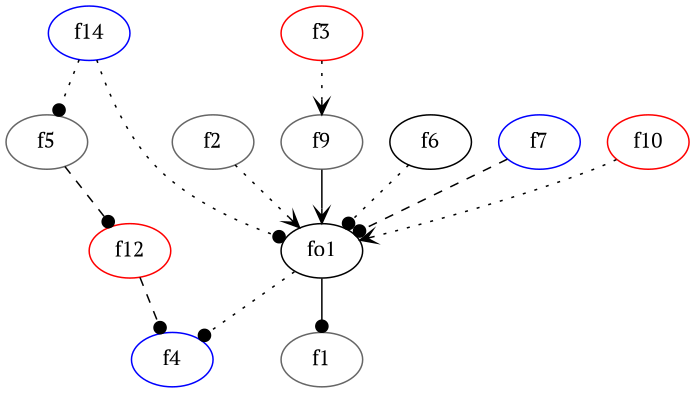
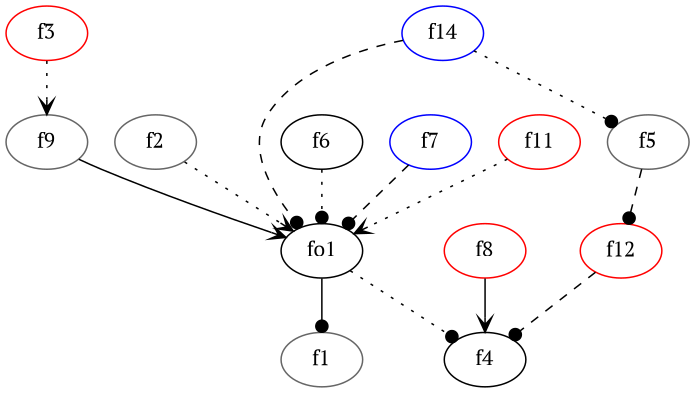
(648, 142) -> (539, 142)
(161, 171) -> (282, 97)
none -> (485, 251)
(172, 360) -> (485, 360)
